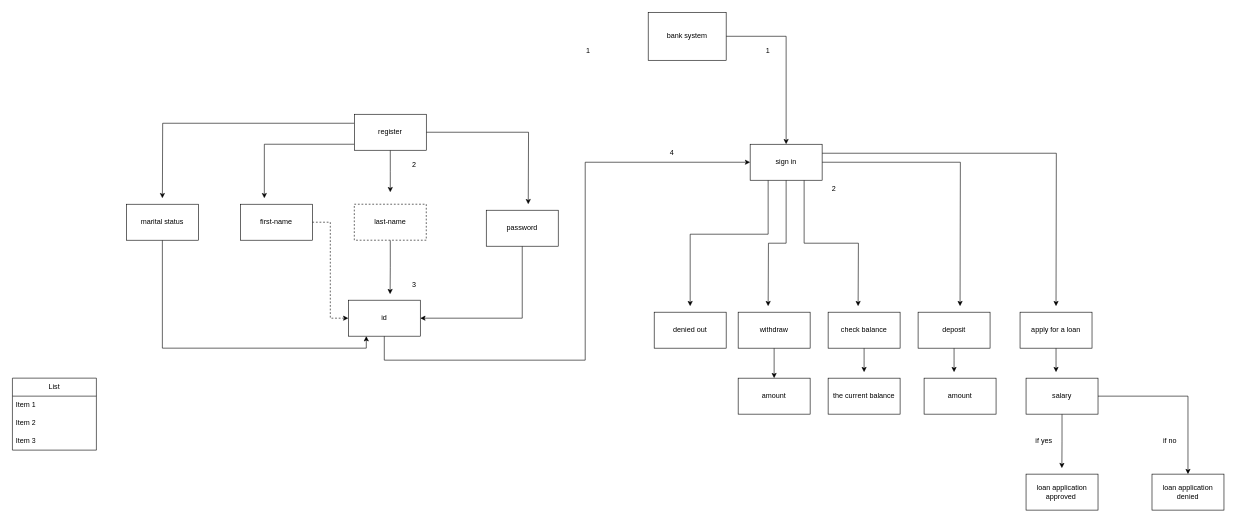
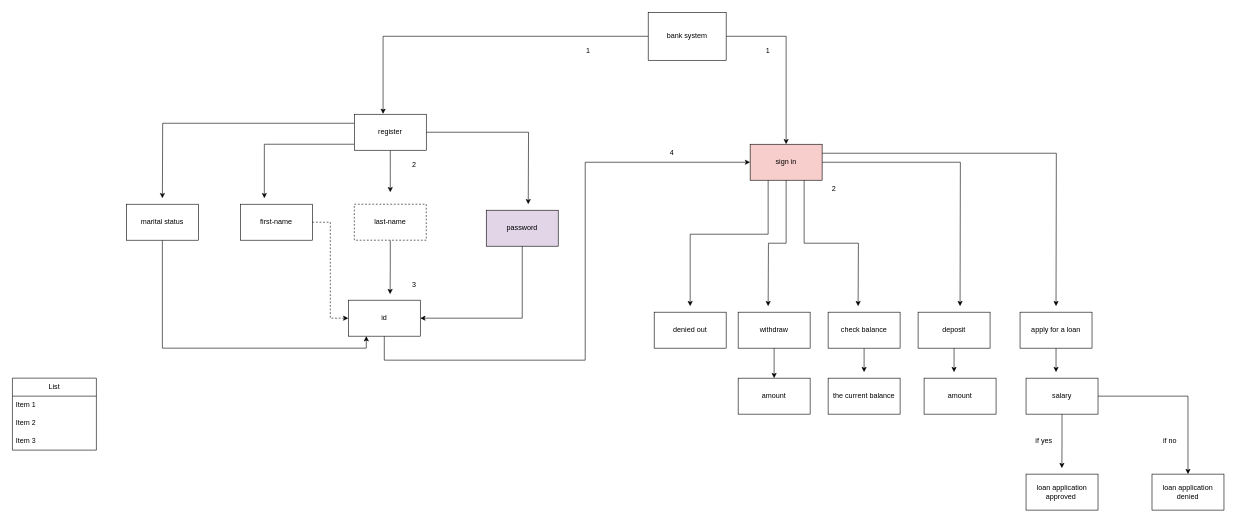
none -> (383, 36)
(786, 162) -> (786, 162)
(522, 228) -> (522, 228)
